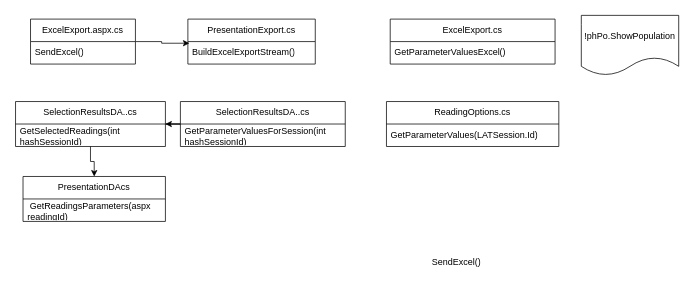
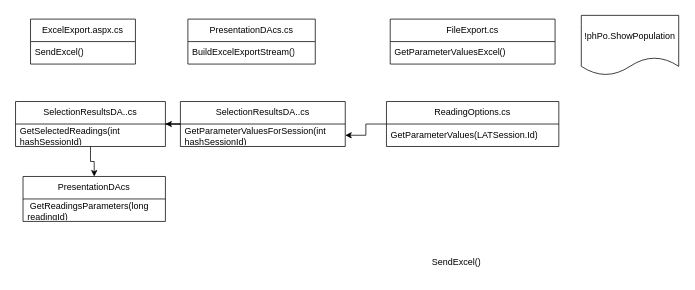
(252, 30) -> (252, 30)
(473, 30) -> (473, 30)
(162, 42) -> none
none -> (365, 135)
(95, 210) -> (95, 210)
